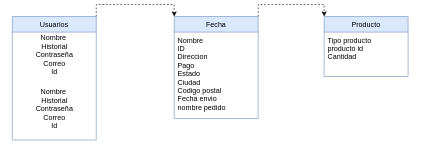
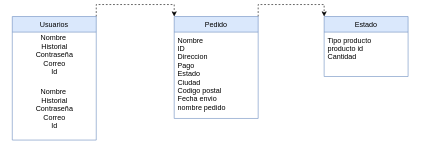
(216, 25) -> (216, 25)
(366, 25) -> (366, 25)
